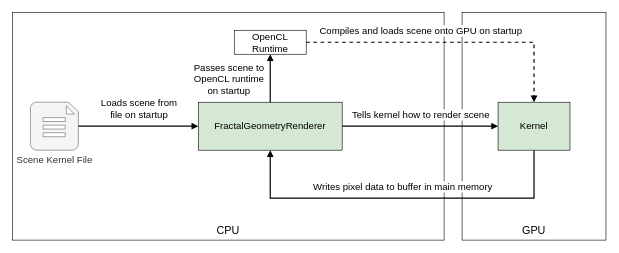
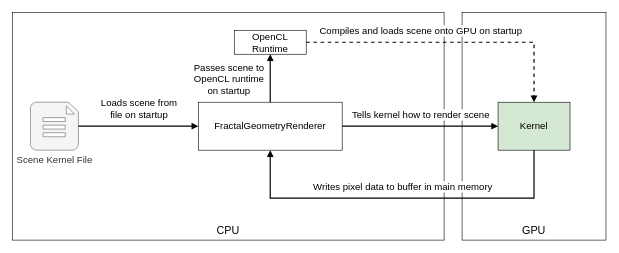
(270, 126) -> (270, 126)
